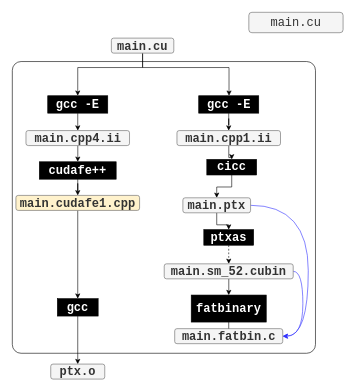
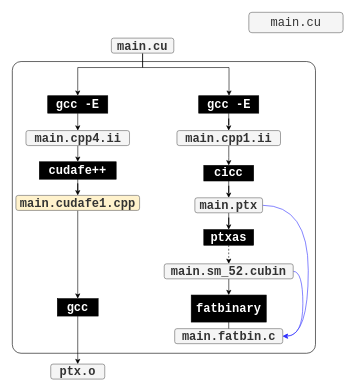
(232, 167) -> (229, 173)
(217, 205) -> (229, 205)
